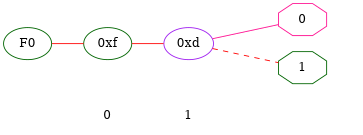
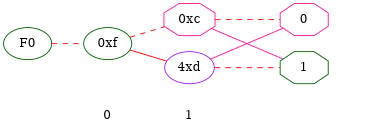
none -> (189, 20)
(68, 44) -> (68, 44)
(189, 44) -> (189, 68)
